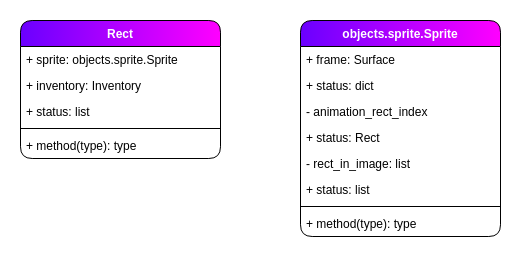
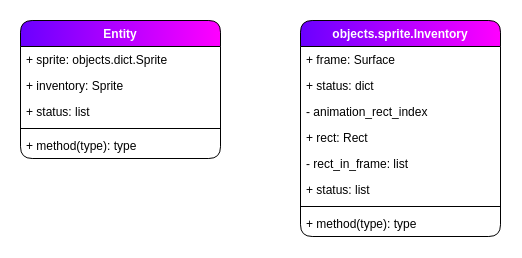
(120, 34) -> (120, 34)
(400, 34) -> (400, 34)
(118, 60) -> (111, 60)
(94, 86) -> (82, 86)
(348, 138) -> (342, 138)
(366, 164) -> (367, 164)
